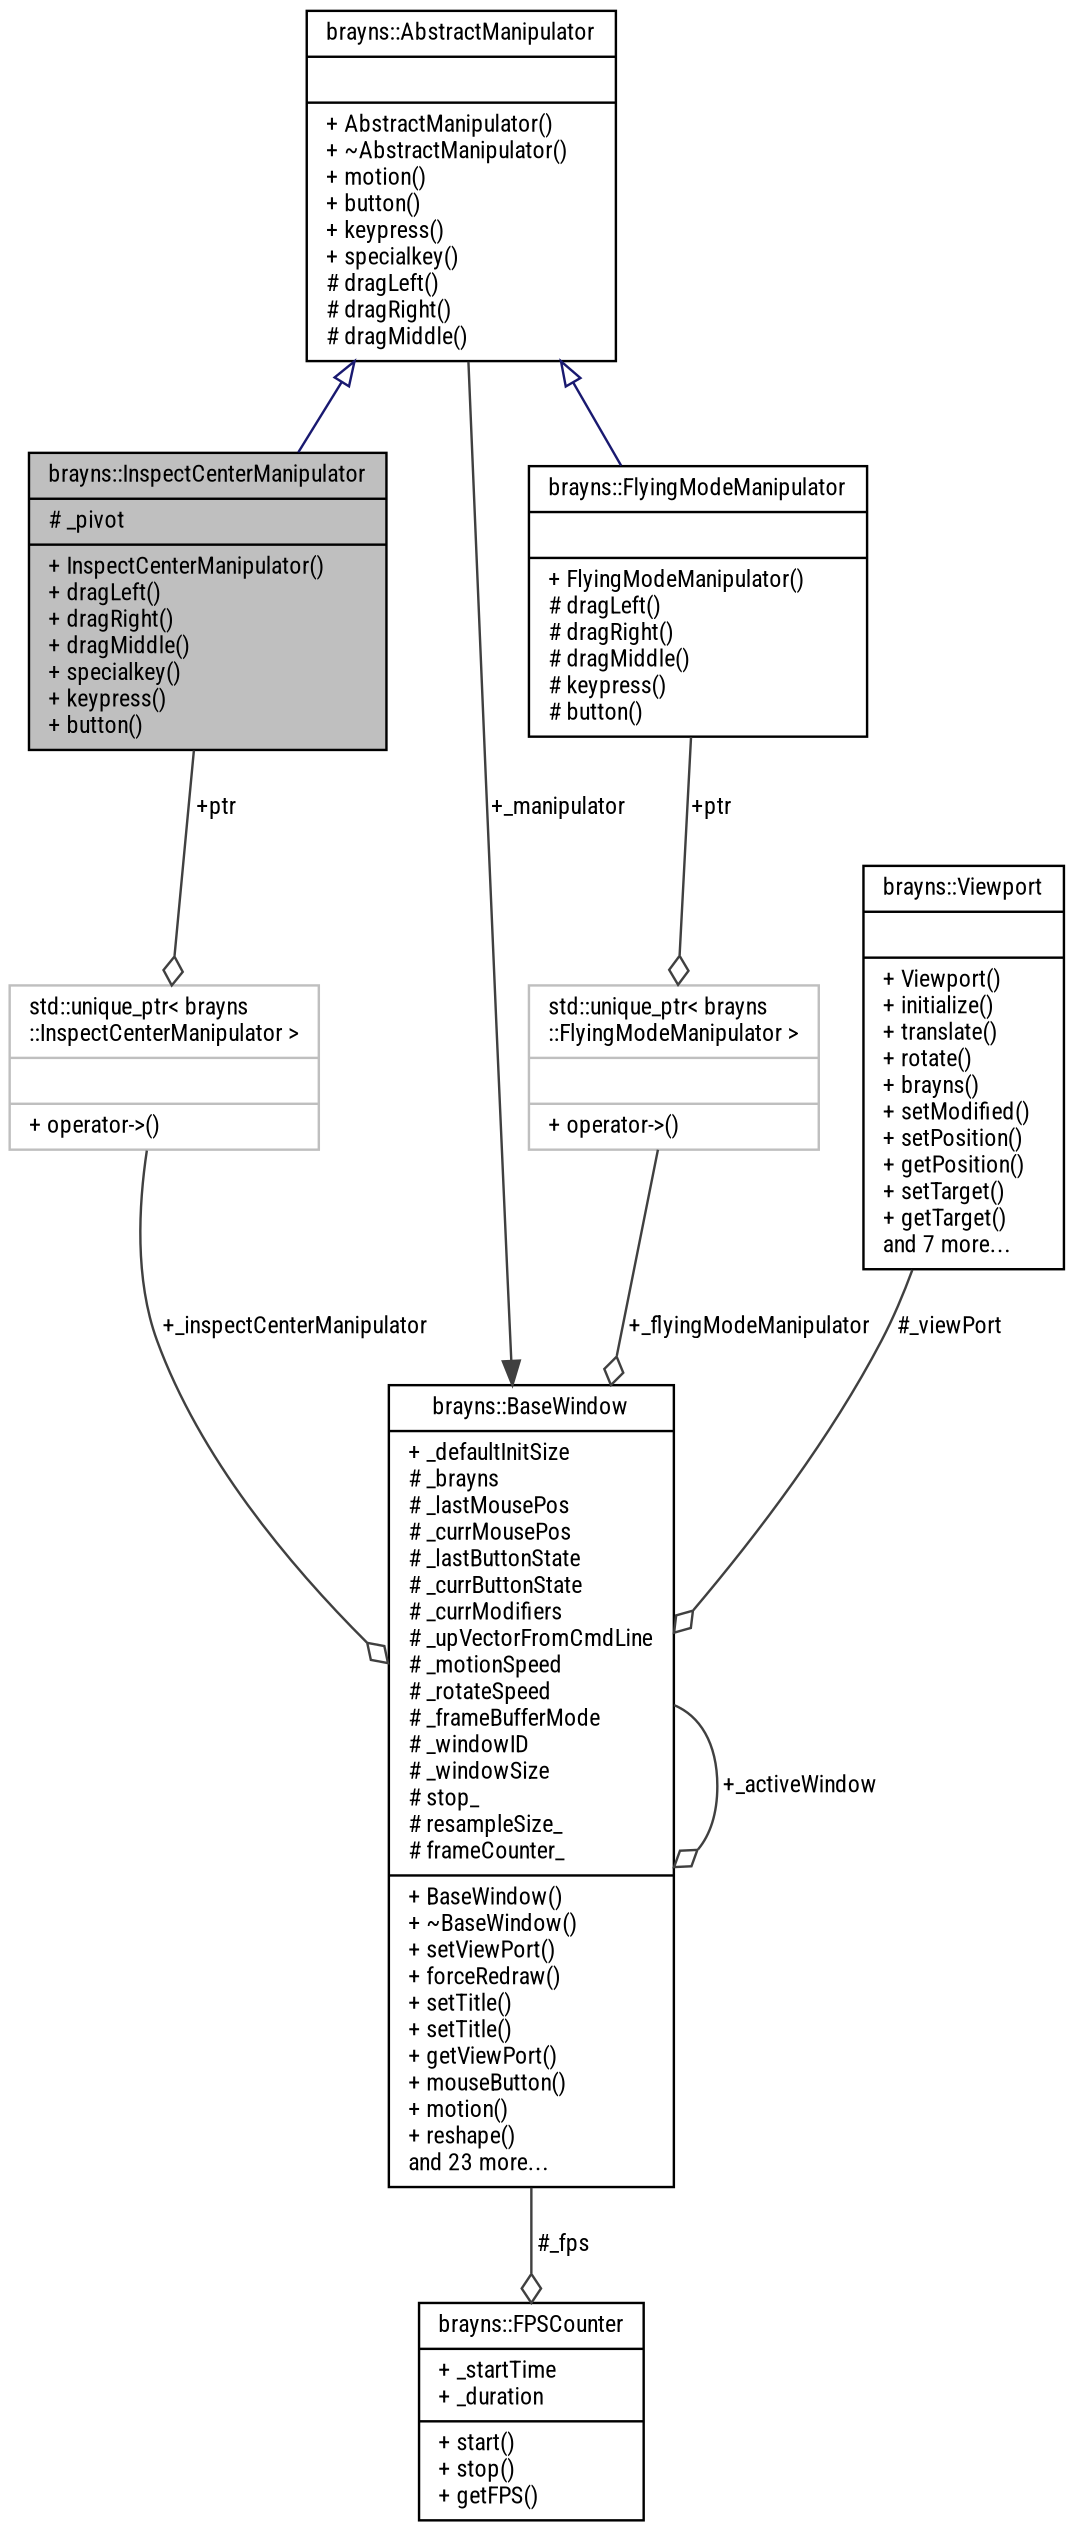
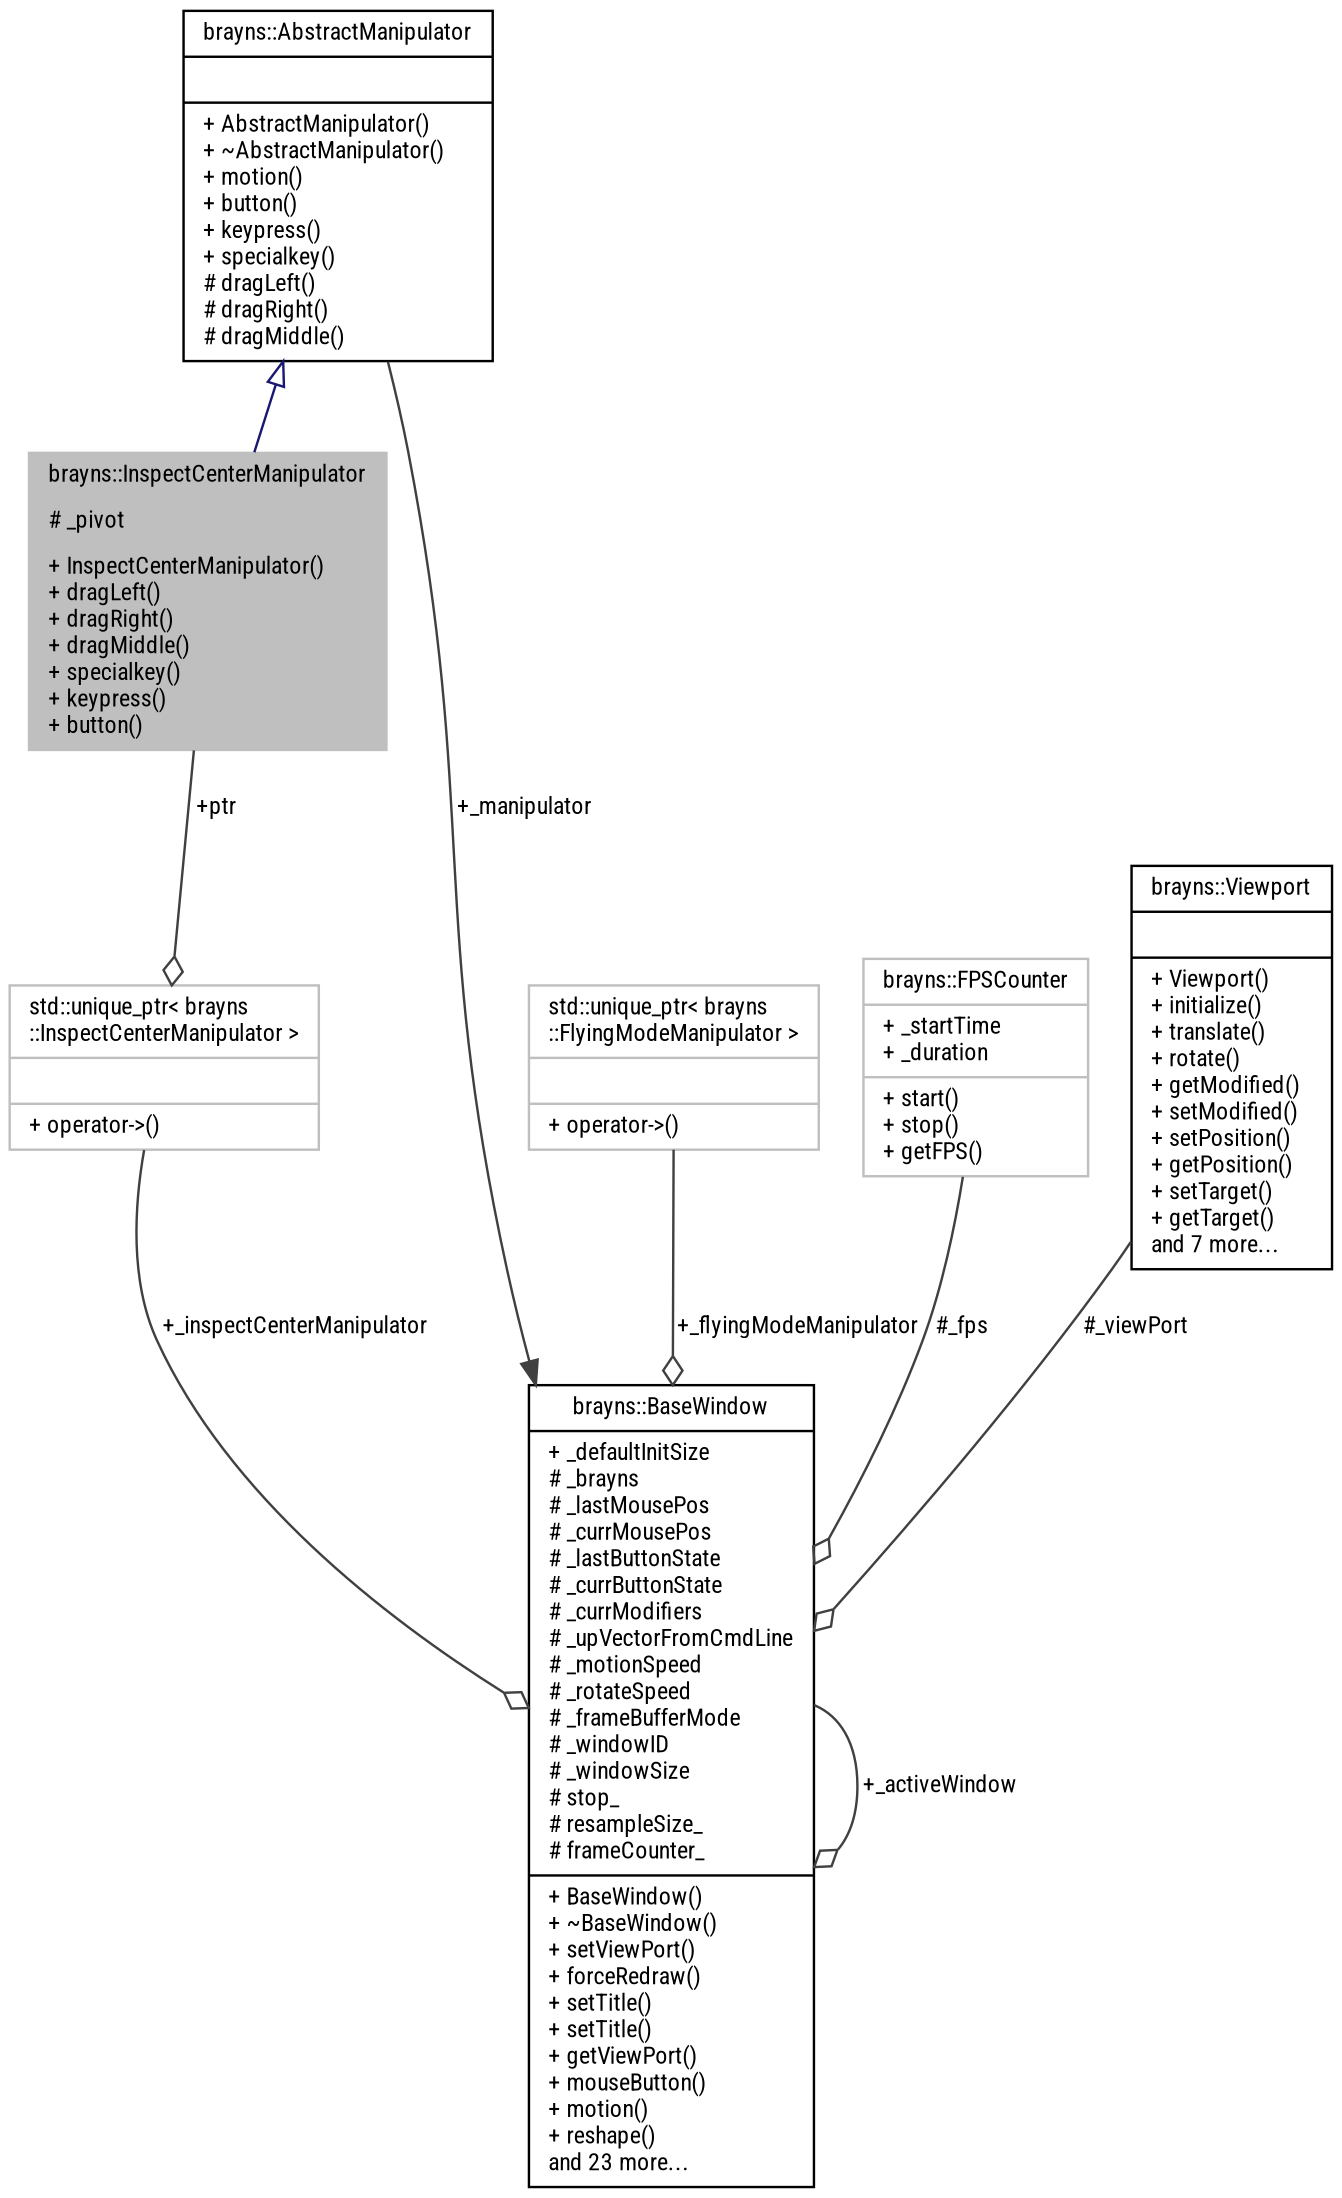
(208, 601) -> (208, 601)
(698, 601) -> none
(931, 1086) -> (1226, 1086)
(531, 2230) -> (914, 1364)
(531, 2412) -> (976, 1068)
